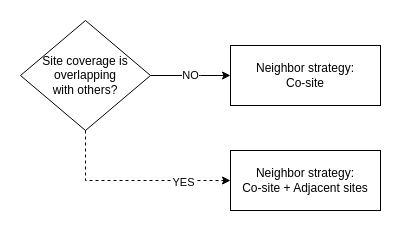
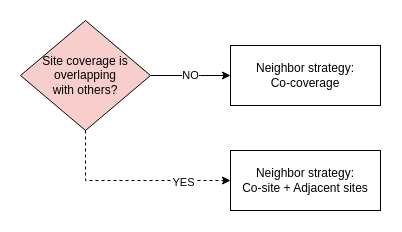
(86, 76) -> (86, 76)
(306, 76) -> (306, 76)
